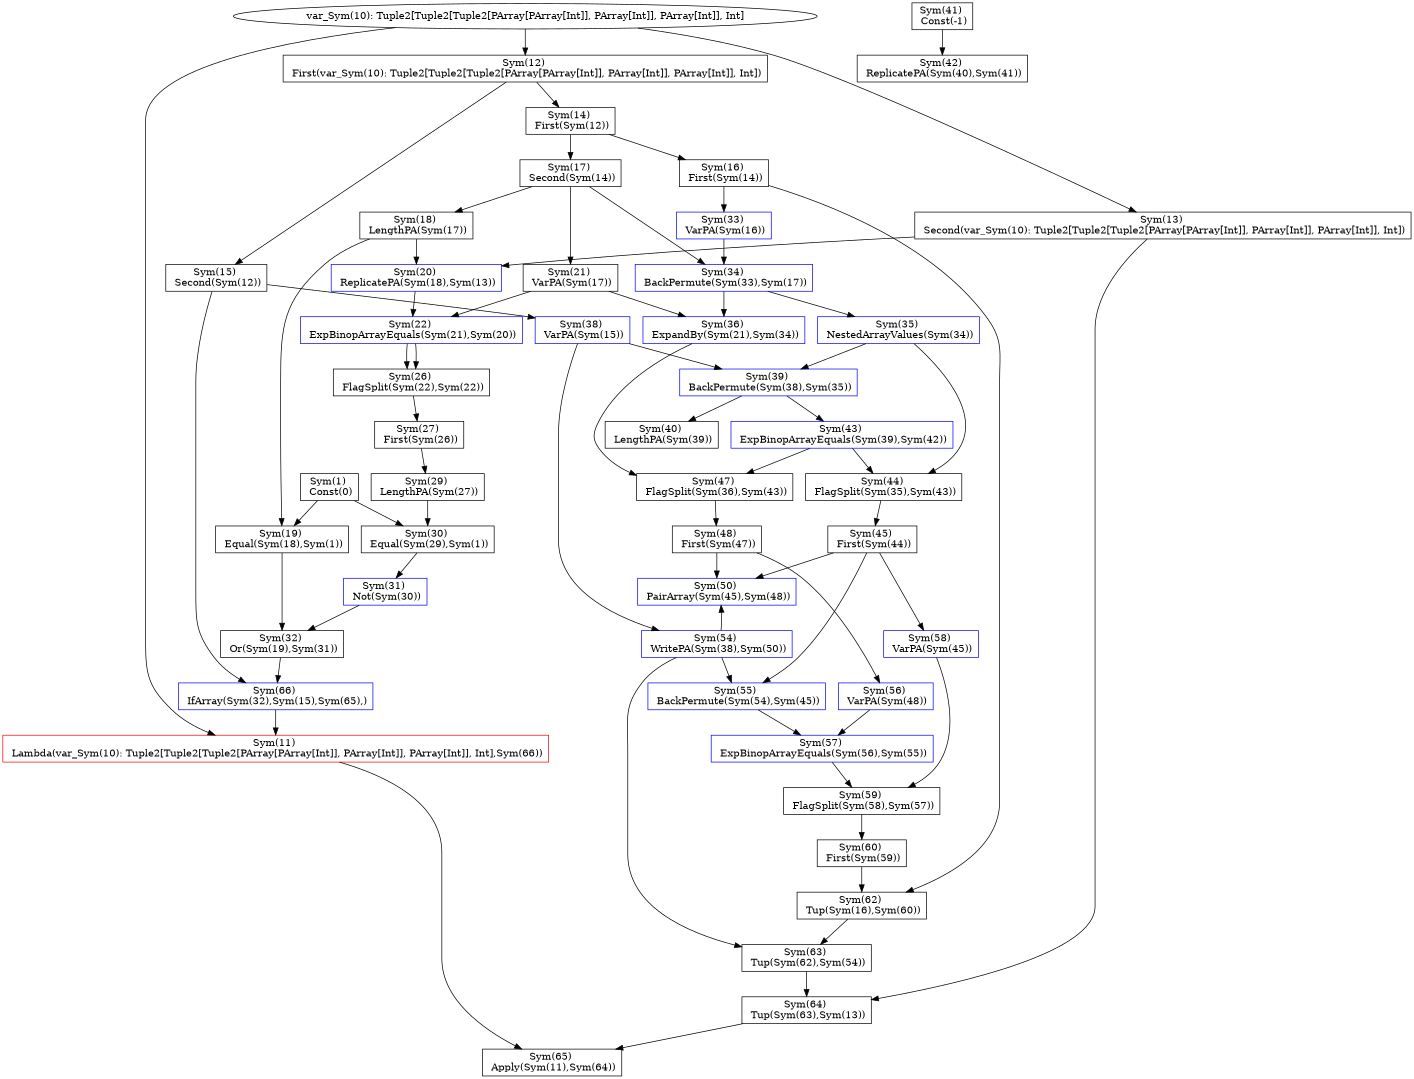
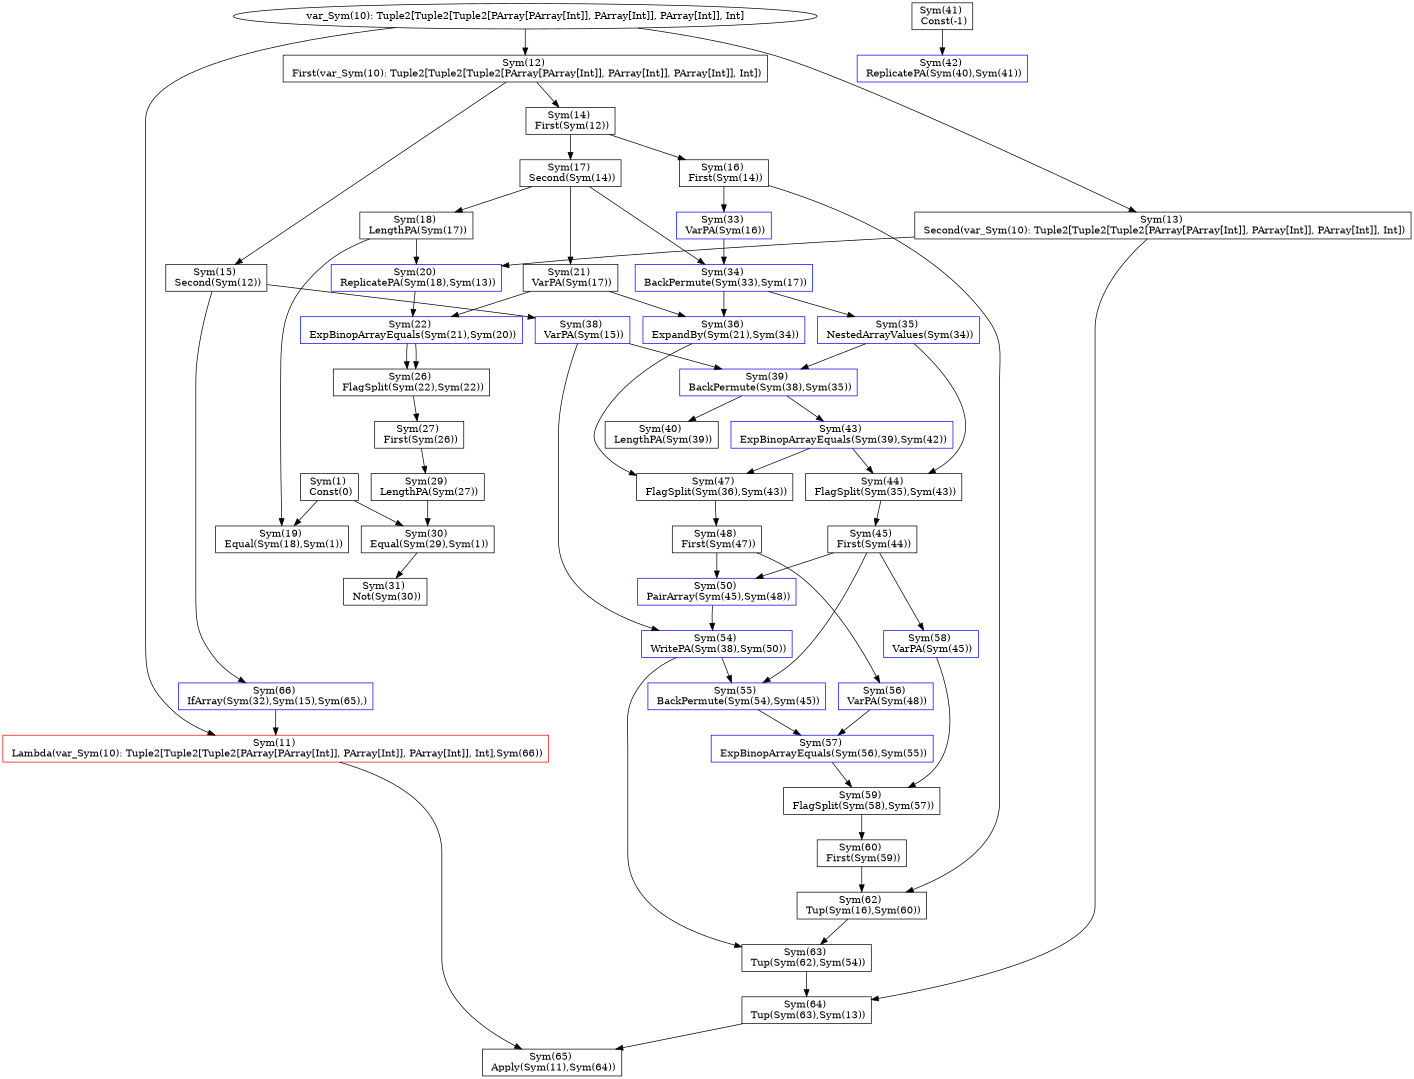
(942, 69) -> (942, 69)
(385, 592) -> (385, 592)
(722, 621) -> (712, 614)
(282, 644) -> none
